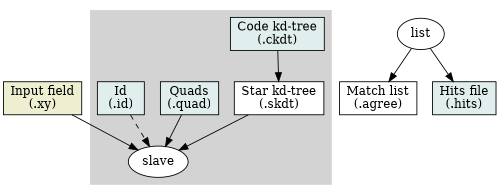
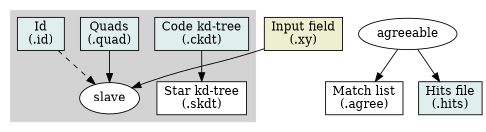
(421, 34) -> (408, 34)
(218, 131) -> none
